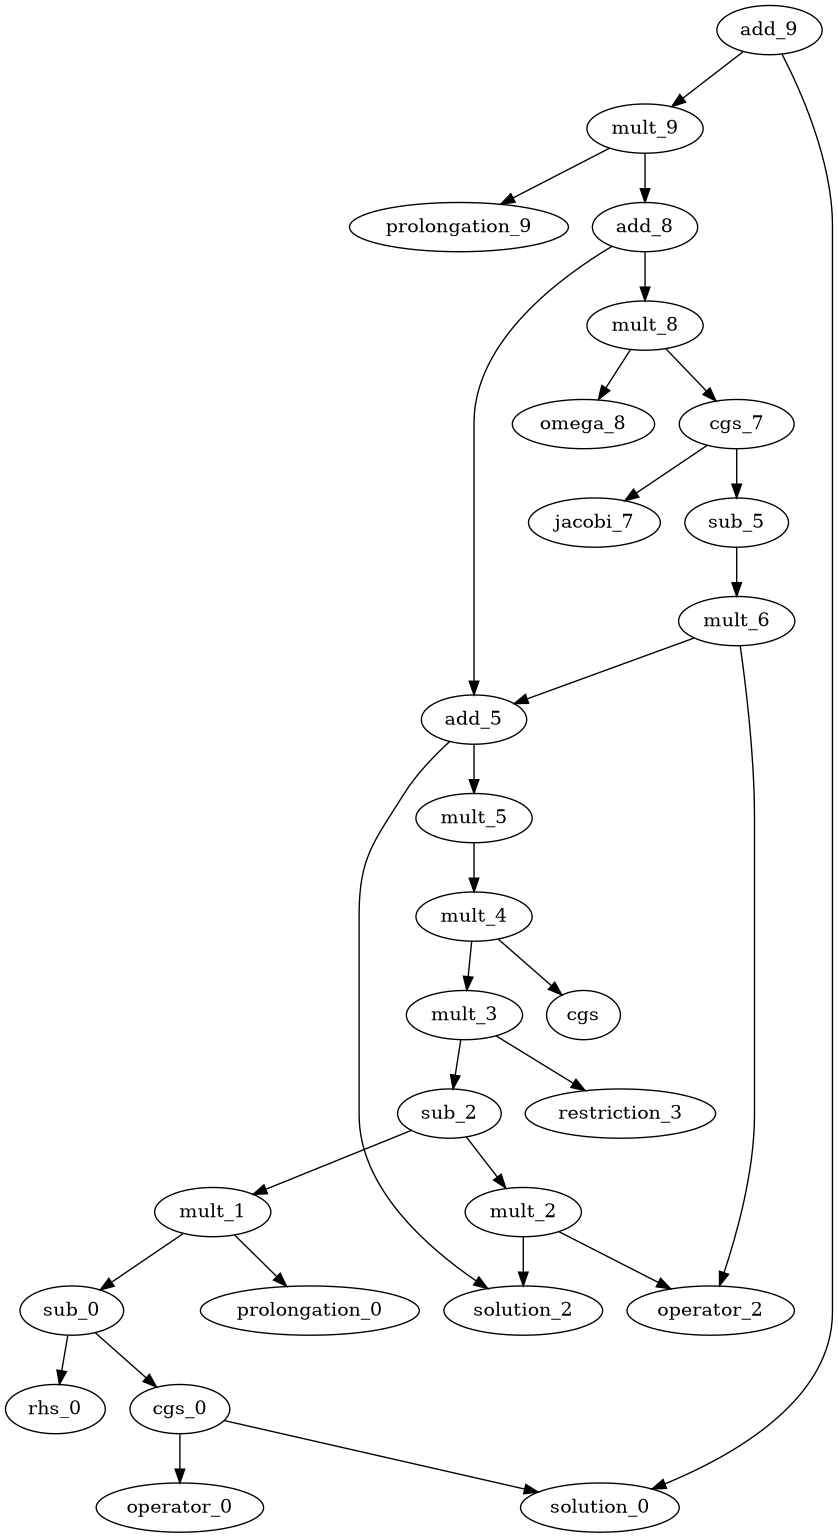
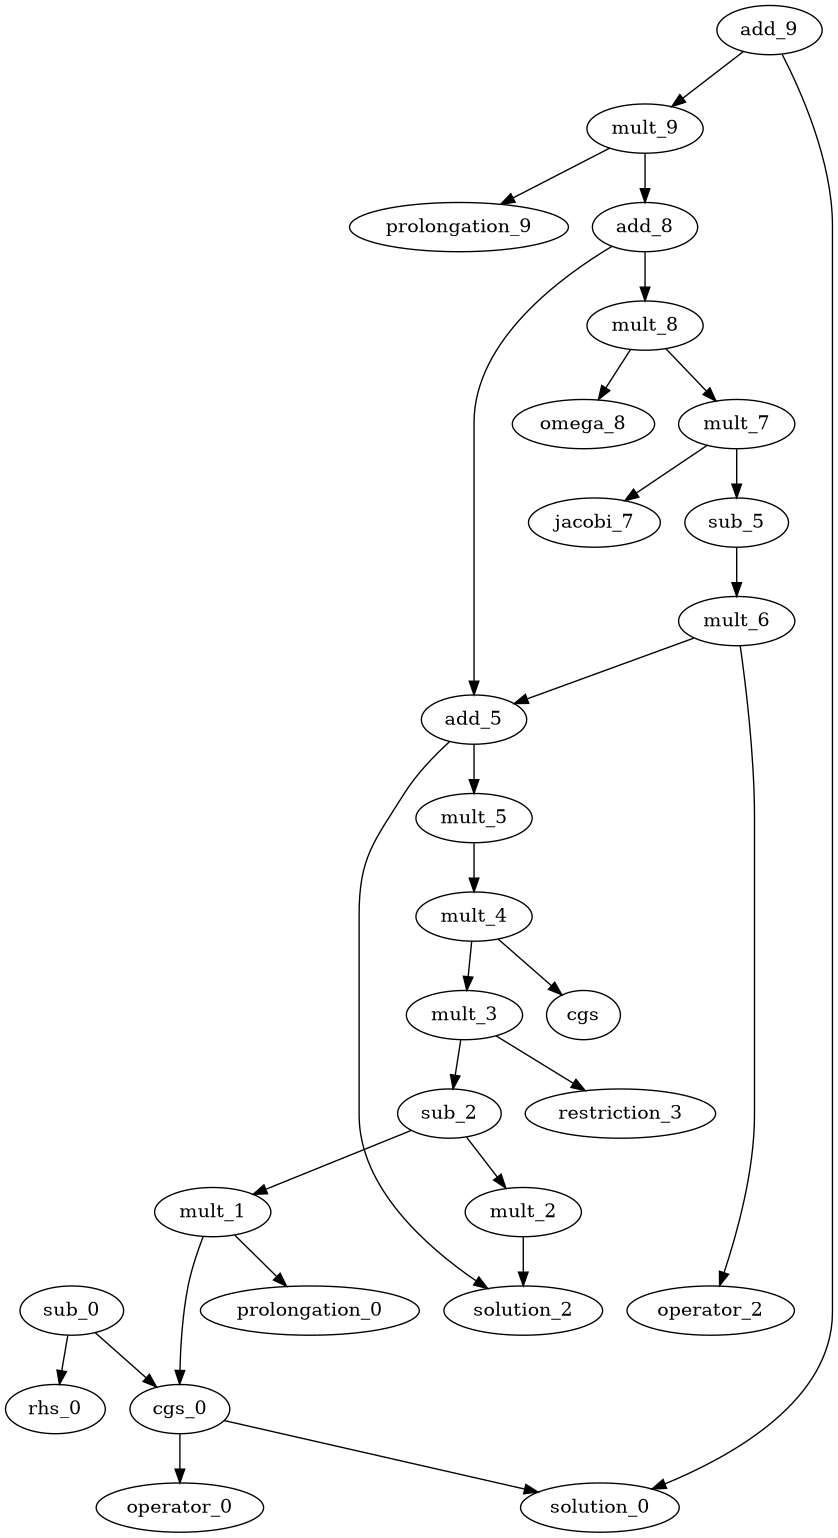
(737, 424) -> (737, 424)
(608, 1257) -> none
(147, 1258) -> (185, 1302)
